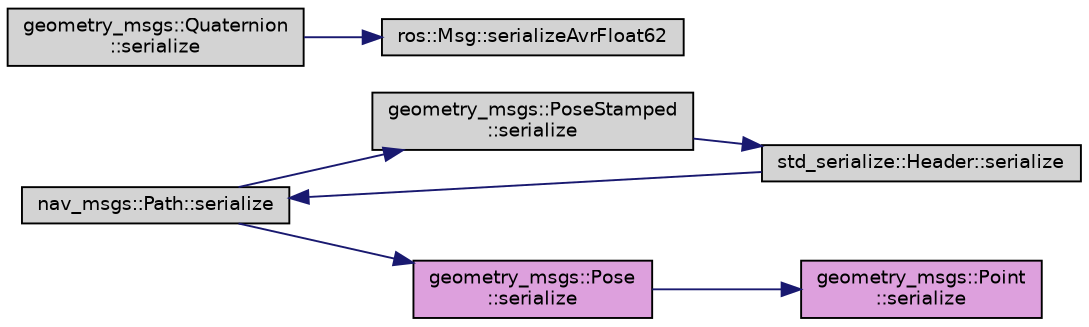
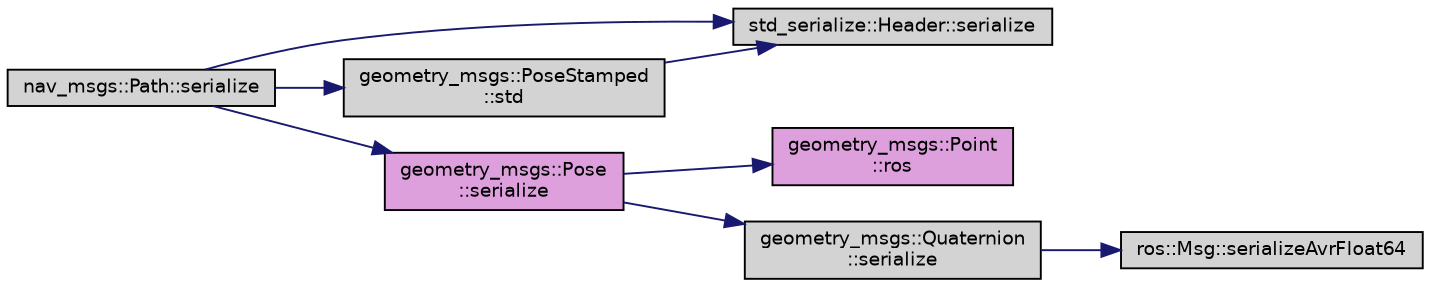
(533, 37) -> (1272, 250)
(533, 121) -> (504, 88)
(535, 184) -> (457, 29)
none -> (674, 212)
(921, 289) -> (893, 157)
